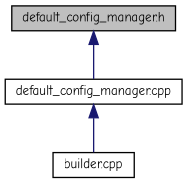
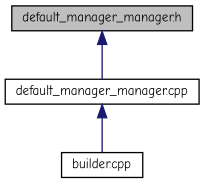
(94, 18) -> (102, 18)
(94, 92) -> (102, 92)
